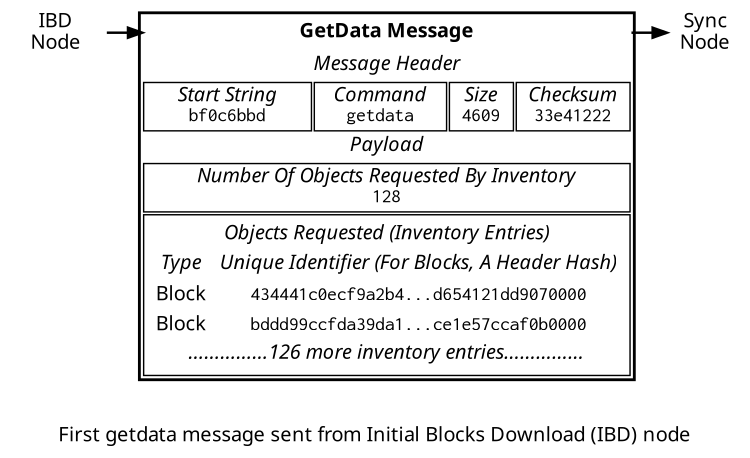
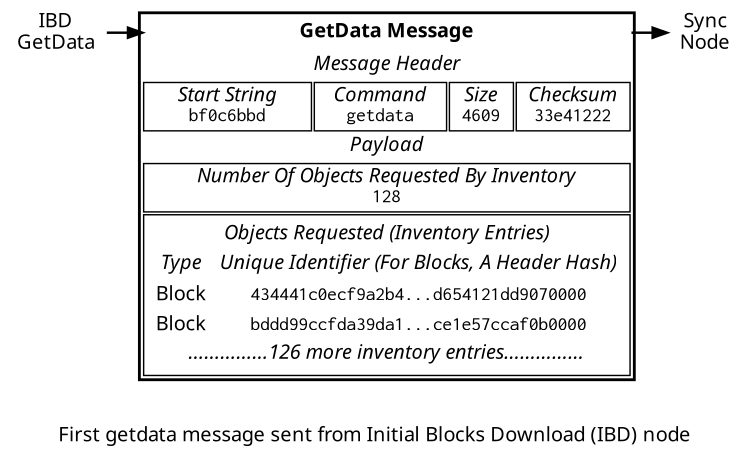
(56, 33) -> (56, 33)
